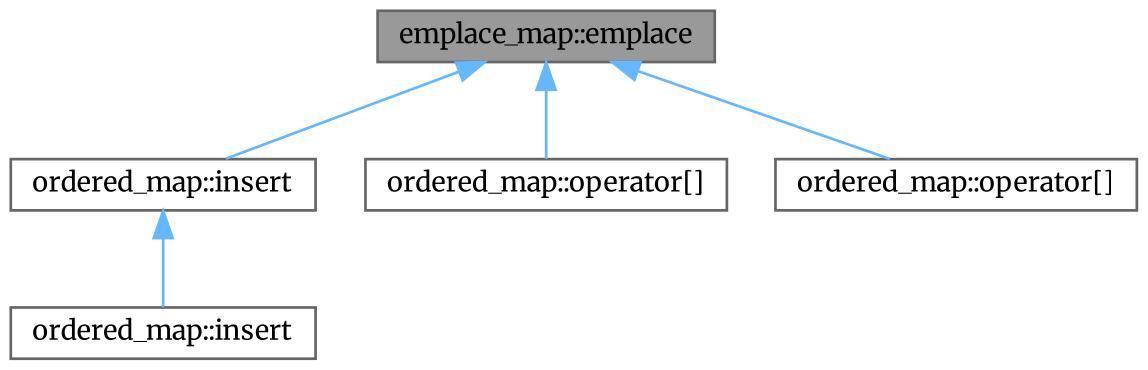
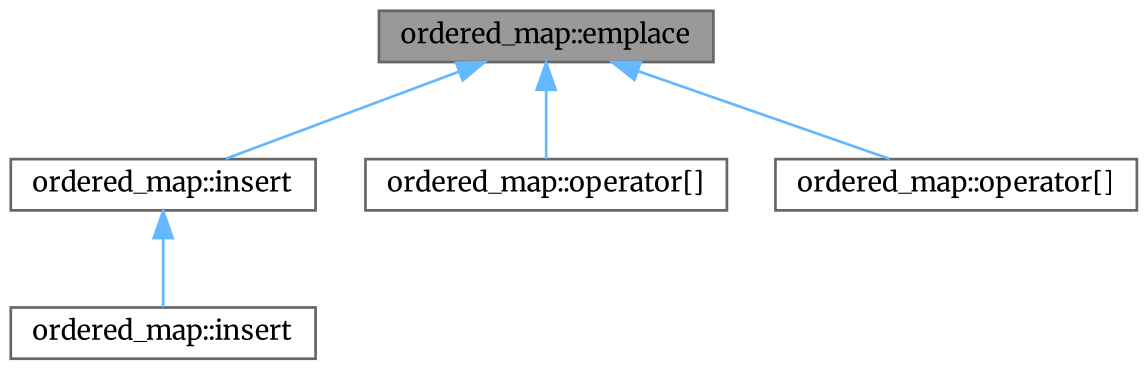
(546, 36) -> (546, 36)
